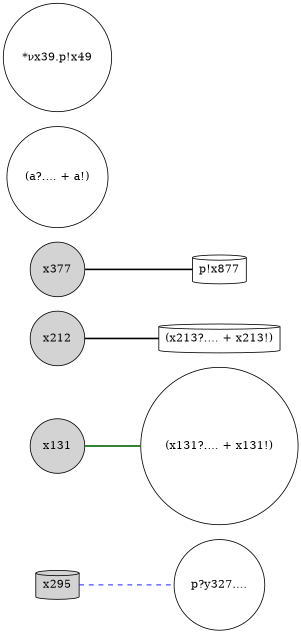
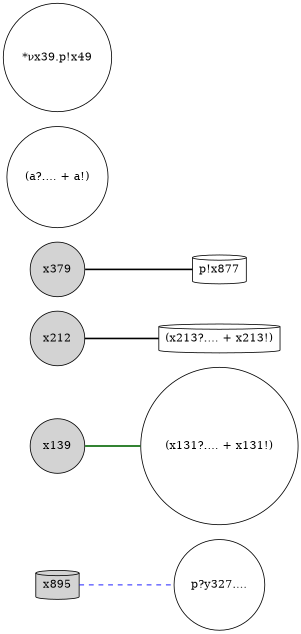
(57, 269) -> (57, 269)
(57, 446) -> (57, 446)
(57, 585) -> (57, 585)
